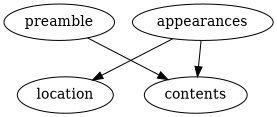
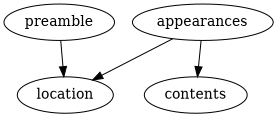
(123, 56) -> (62, 54)
